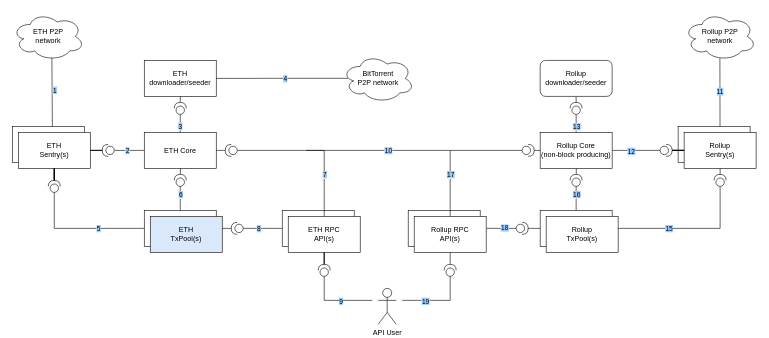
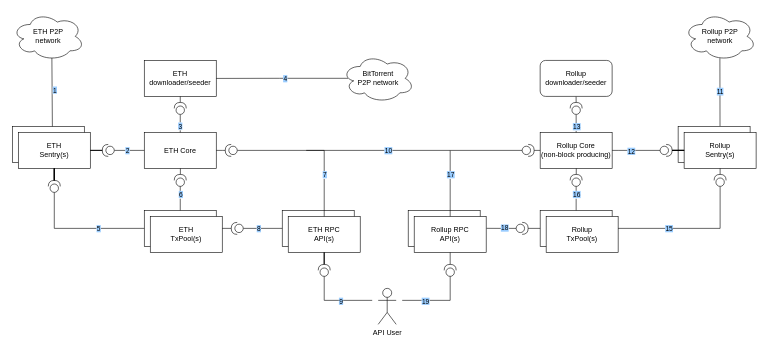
(186, 234) -> (186, 234)
